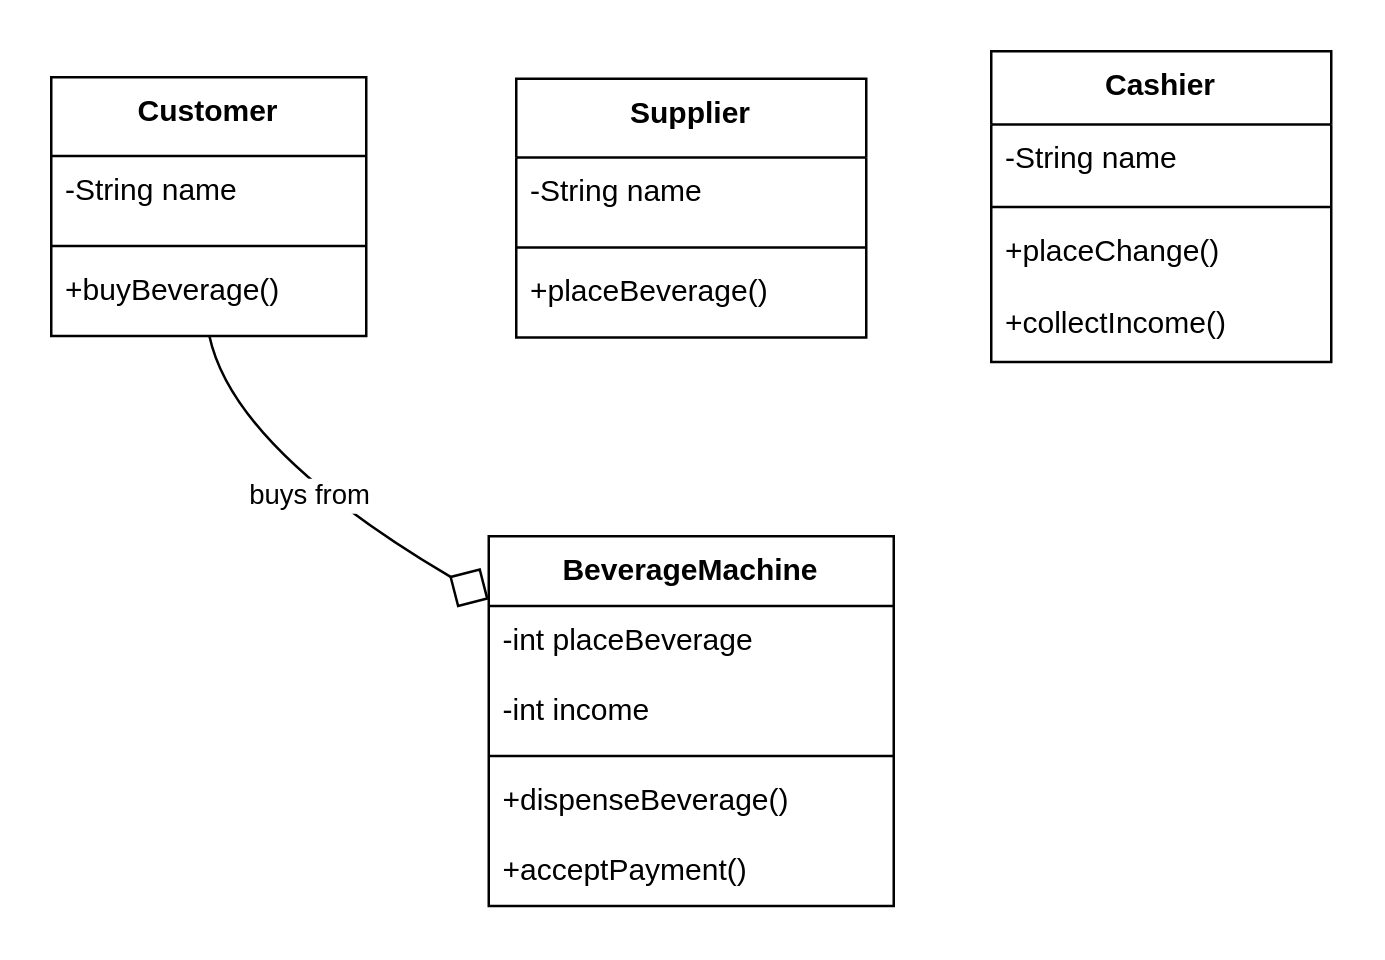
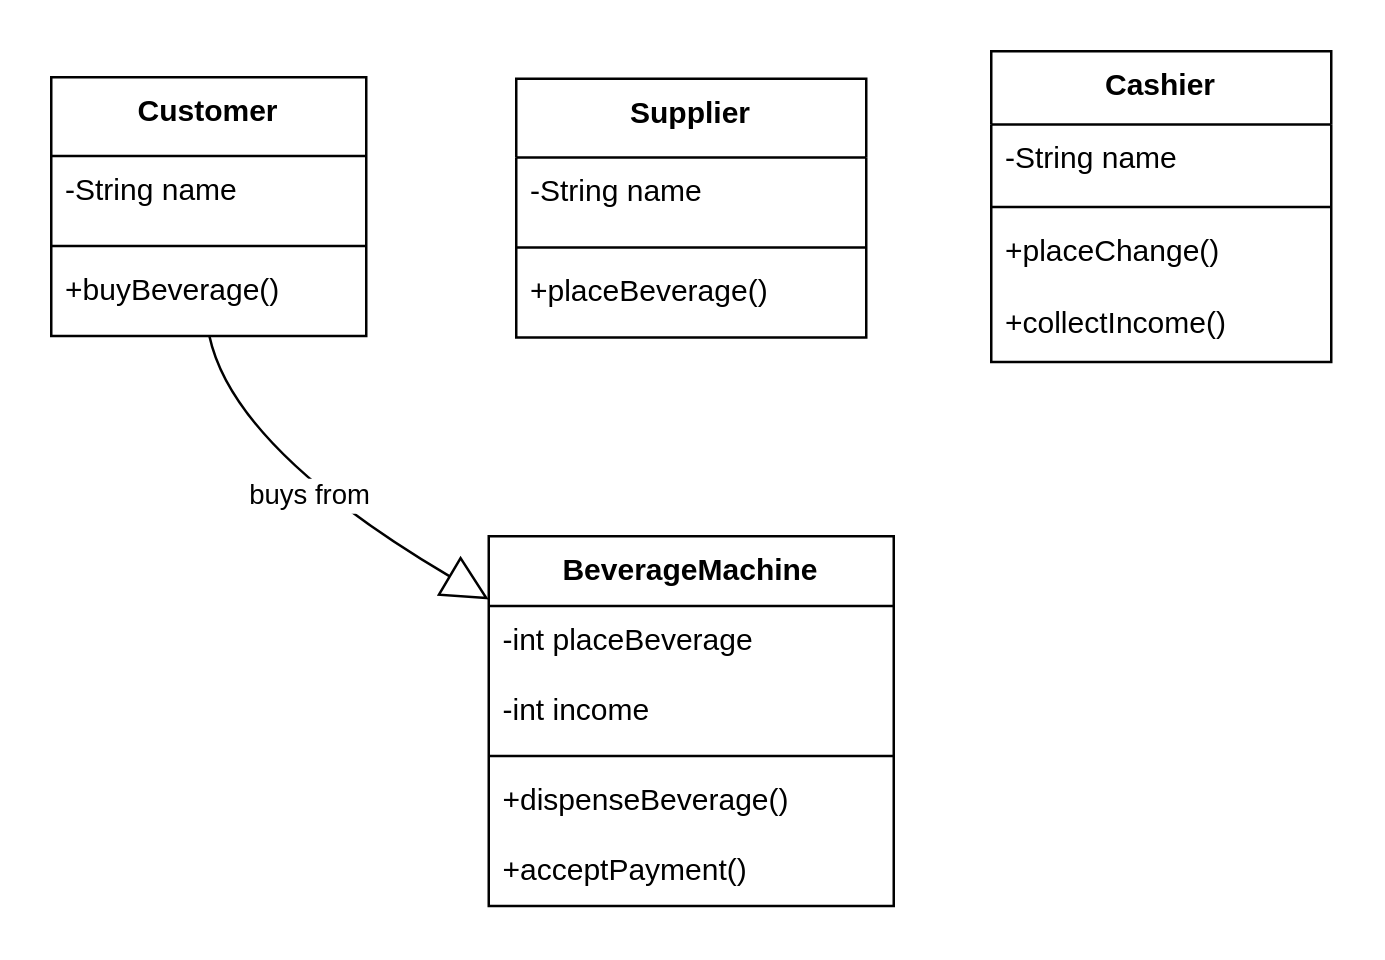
(449, 576) -> (448, 575)
